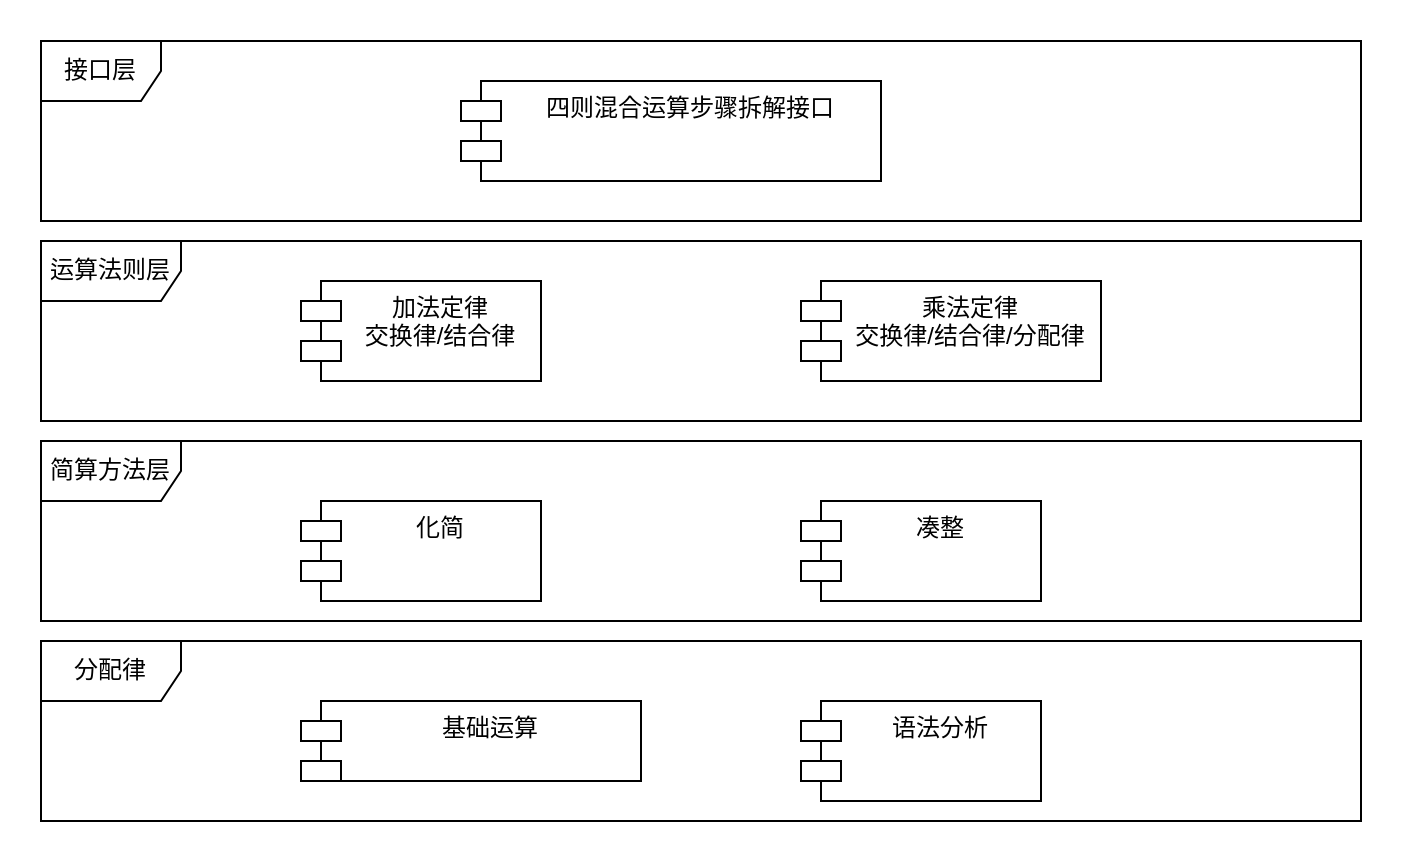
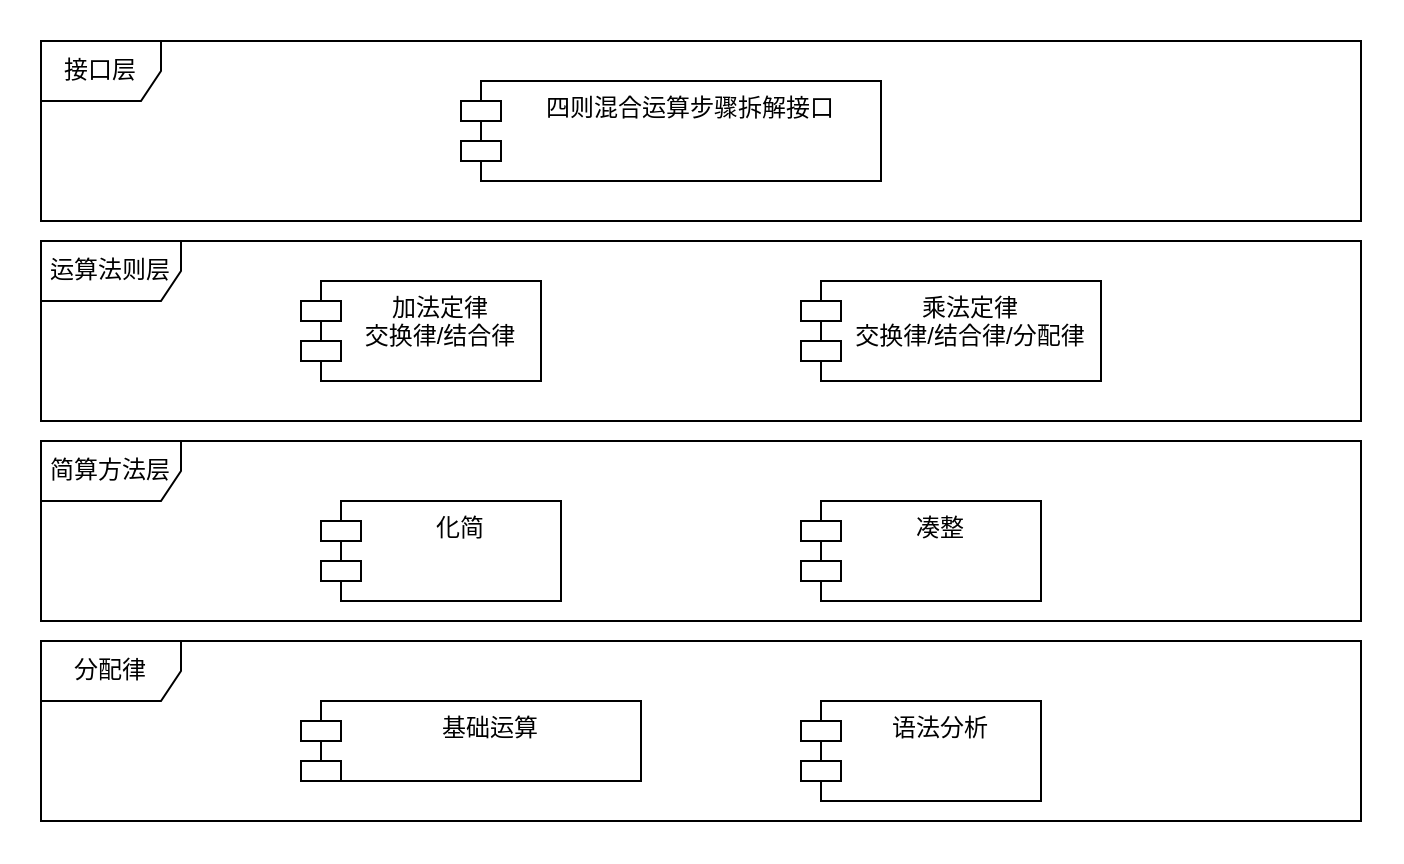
(421, 551) -> (441, 551)
